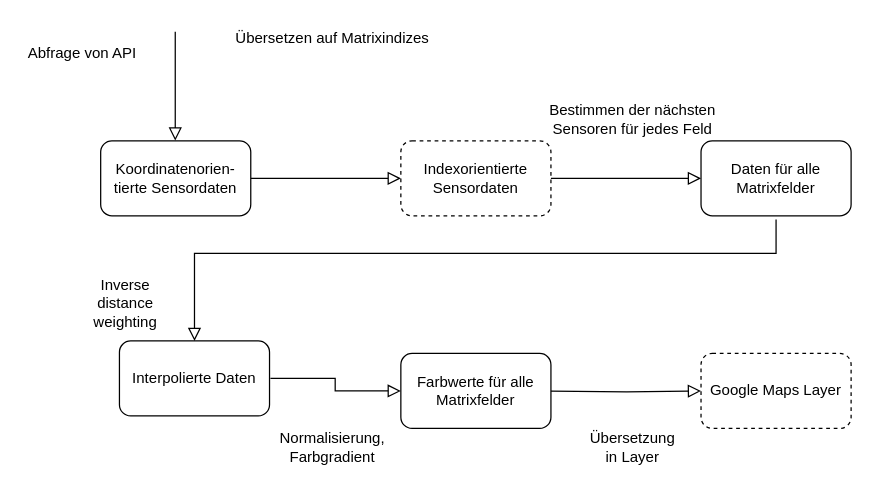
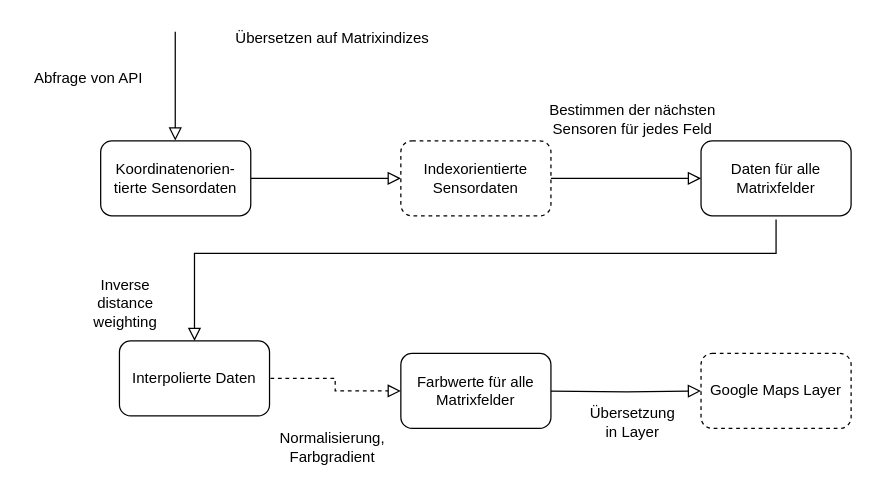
(82, 53) -> (88, 78)
(335, 378) -> (335, 378)
(632, 447) -> (632, 422)
